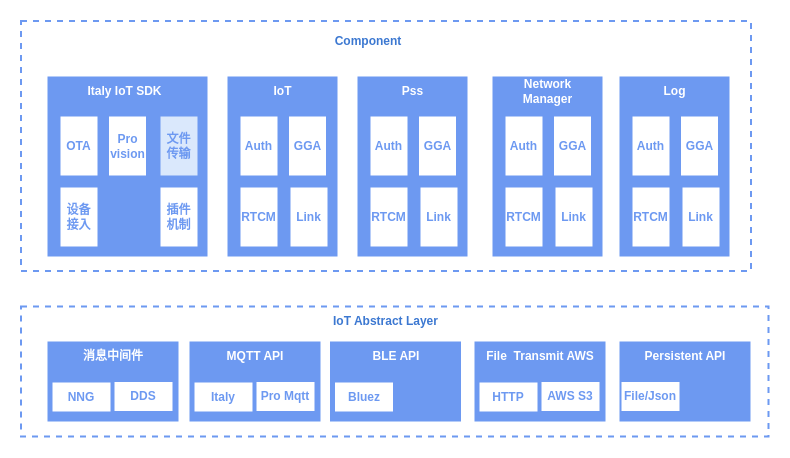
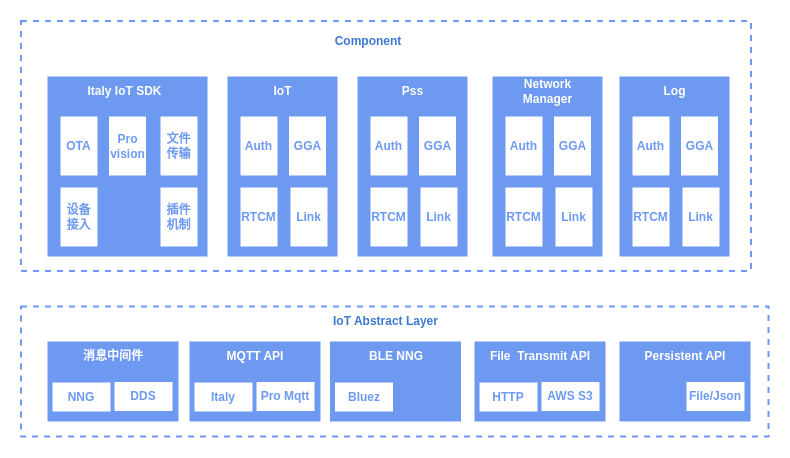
(179, 146) -> (179, 146)
(397, 357) -> (397, 357)
(541, 357) -> (541, 357)
(651, 397) -> (716, 397)
